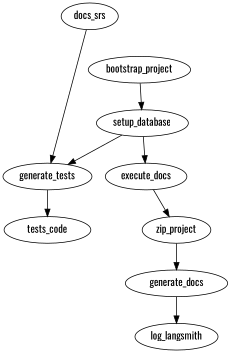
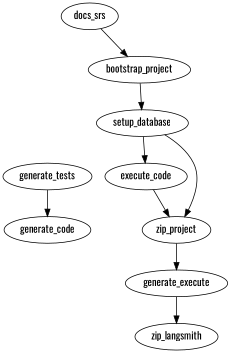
(70, 93) -> (112, 40)
(98, 148) -> (195, 167)
(146, 177) -> (146, 177)
(47, 230) -> (47, 230)
(177, 283) -> (177, 283)
(177, 337) -> (177, 337)
